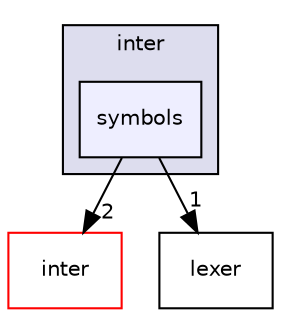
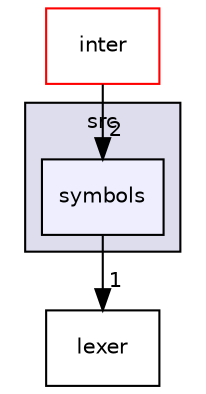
(141, 45) -> (103, 123)
(107, 187) -> (103, 115)
